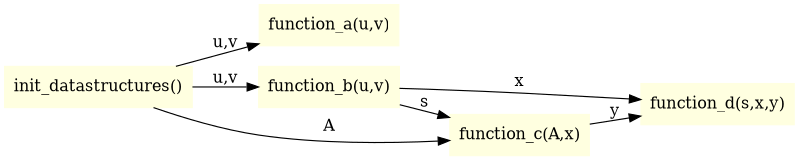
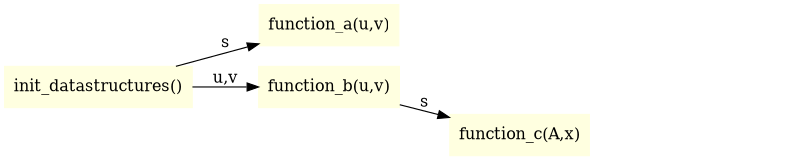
(225, 43) -> (225, 43)
(718, 104) -> none
(294, 139) -> none
